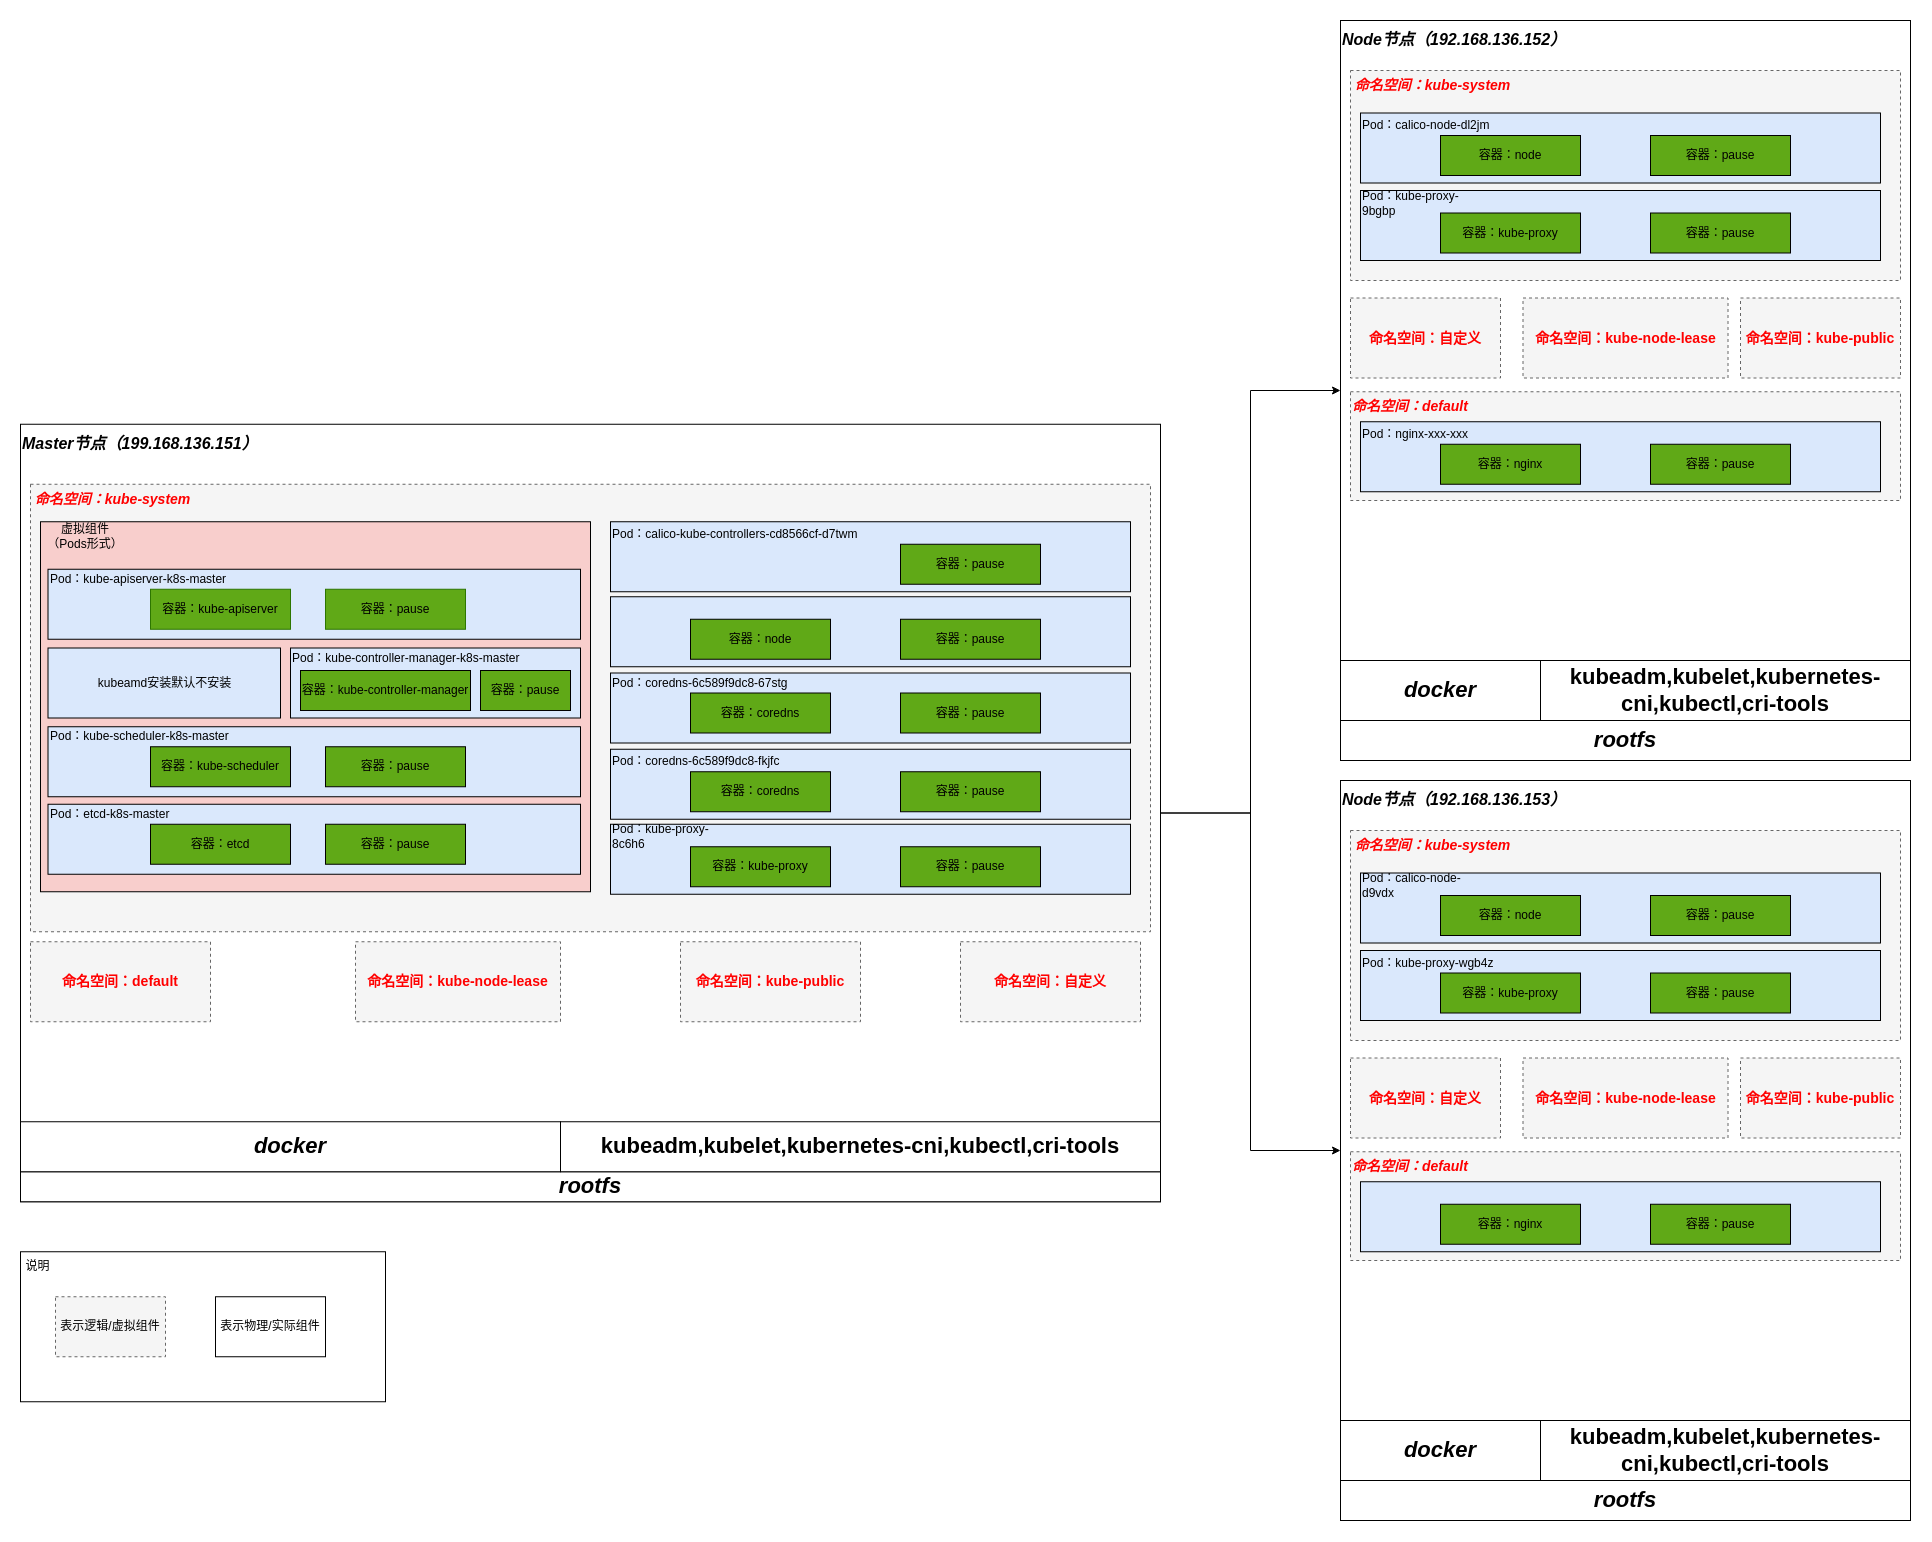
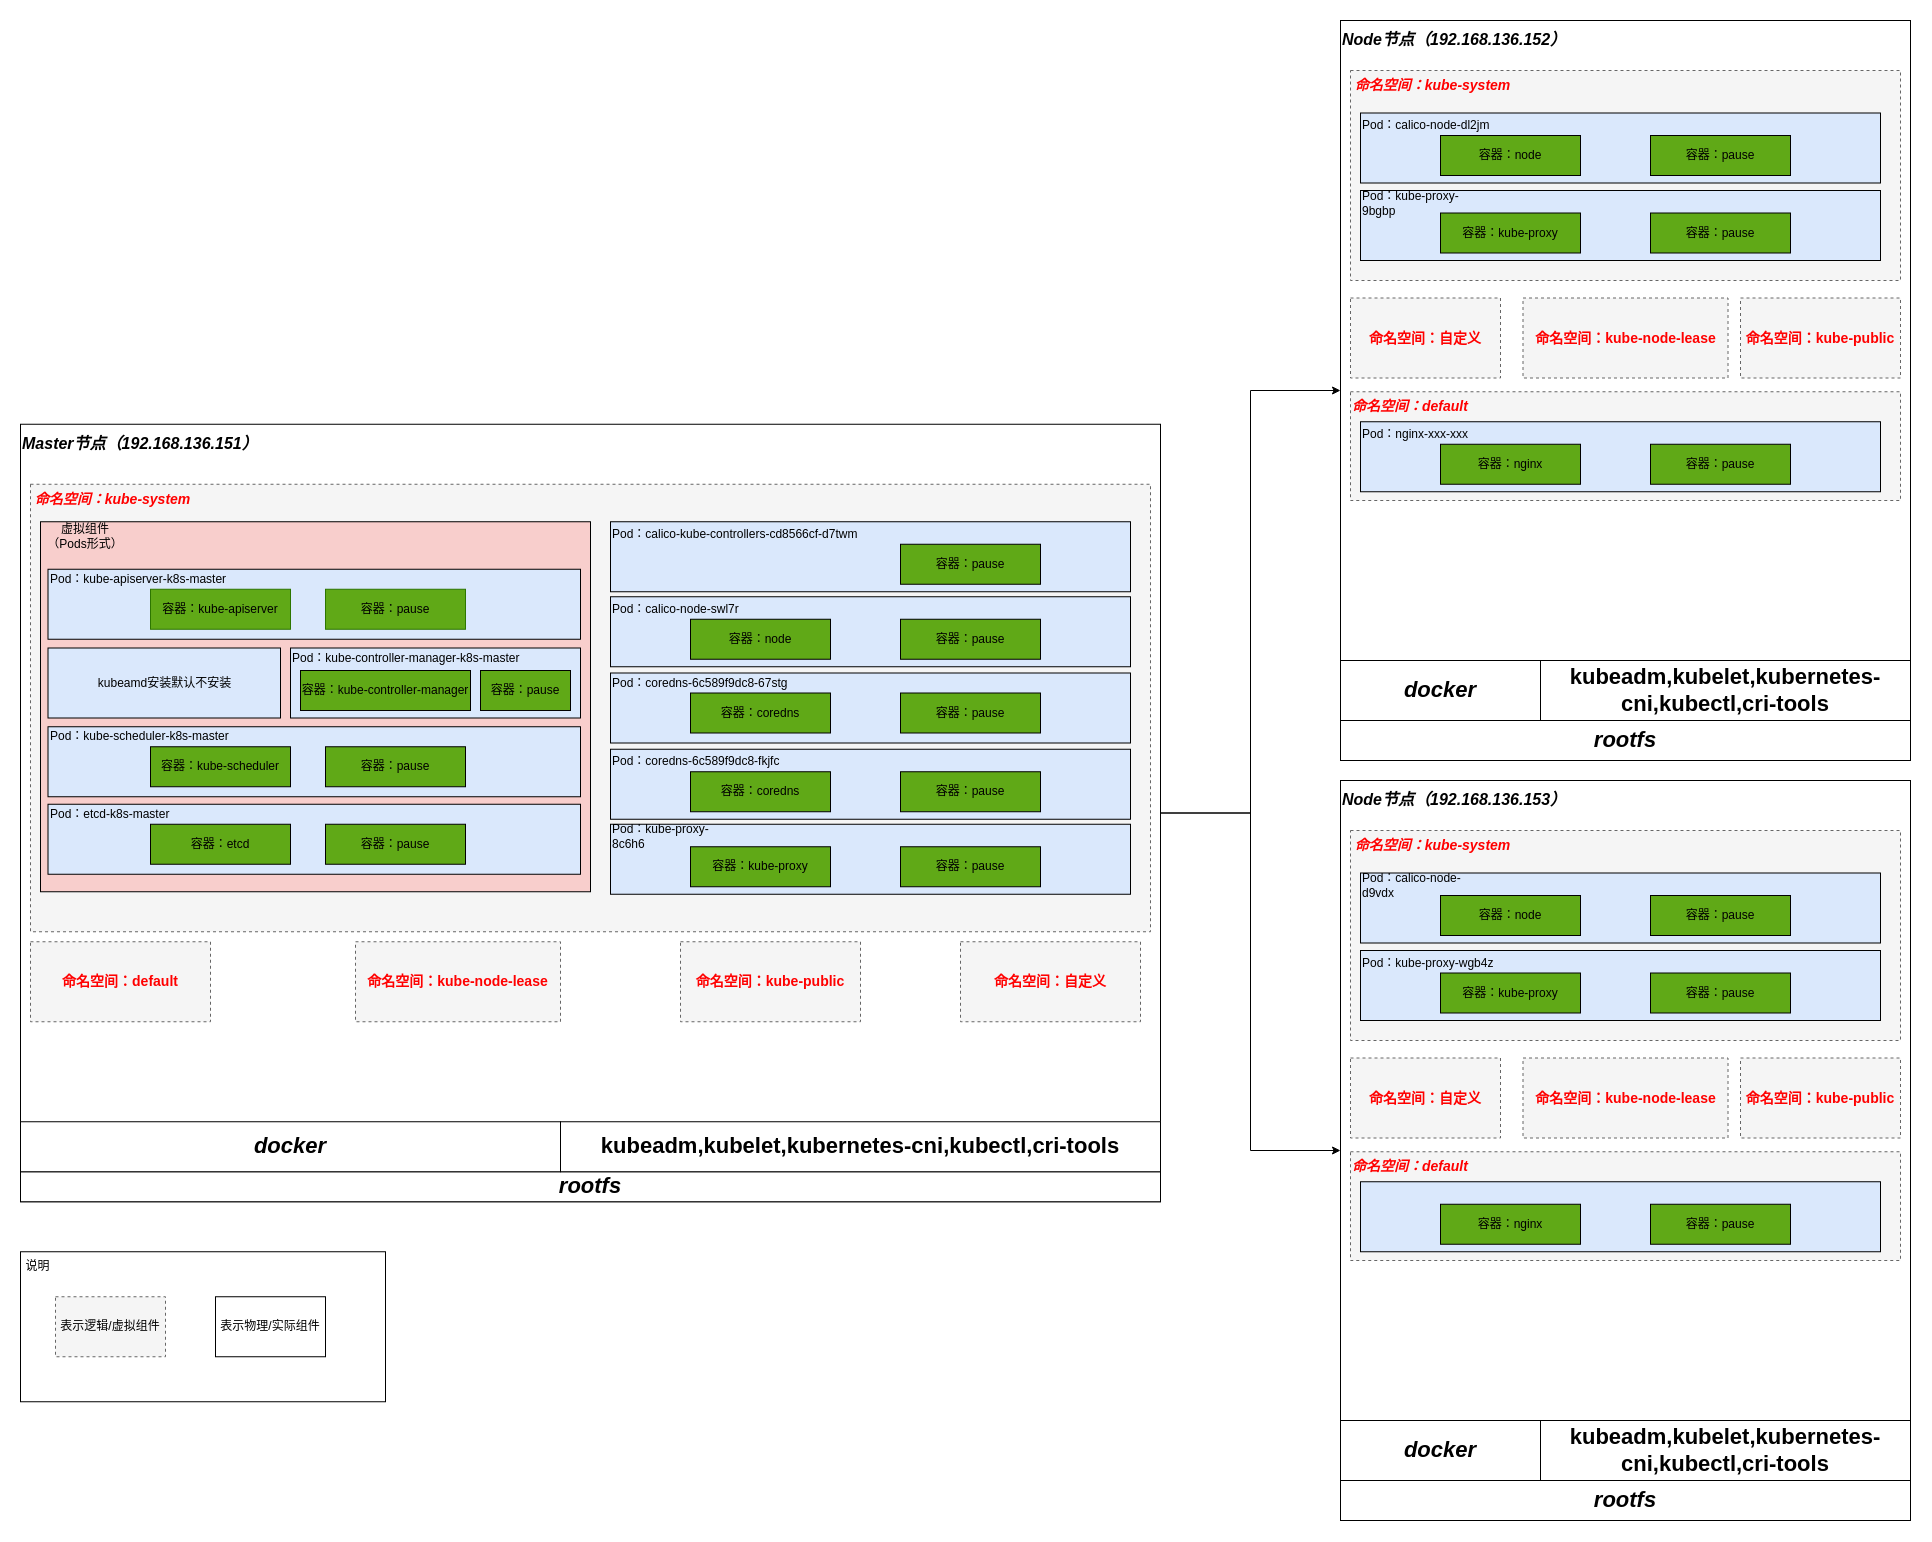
(112, 444) -> (112, 444)
none -> (736, 609)
